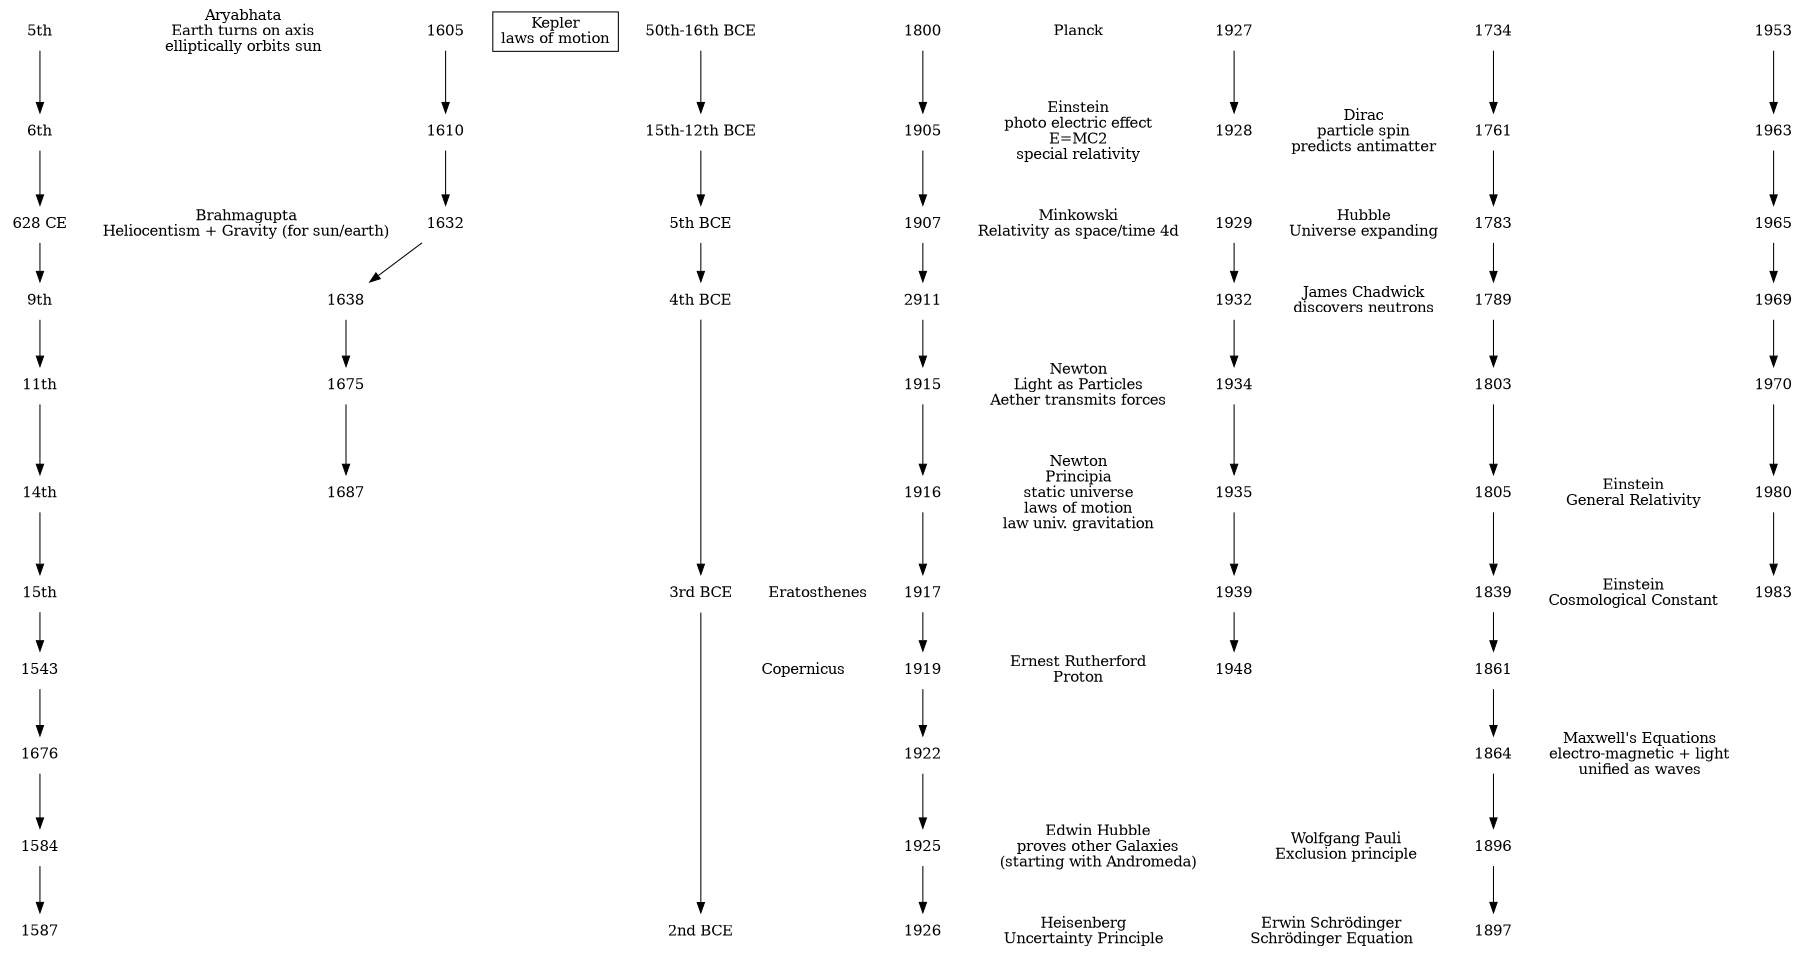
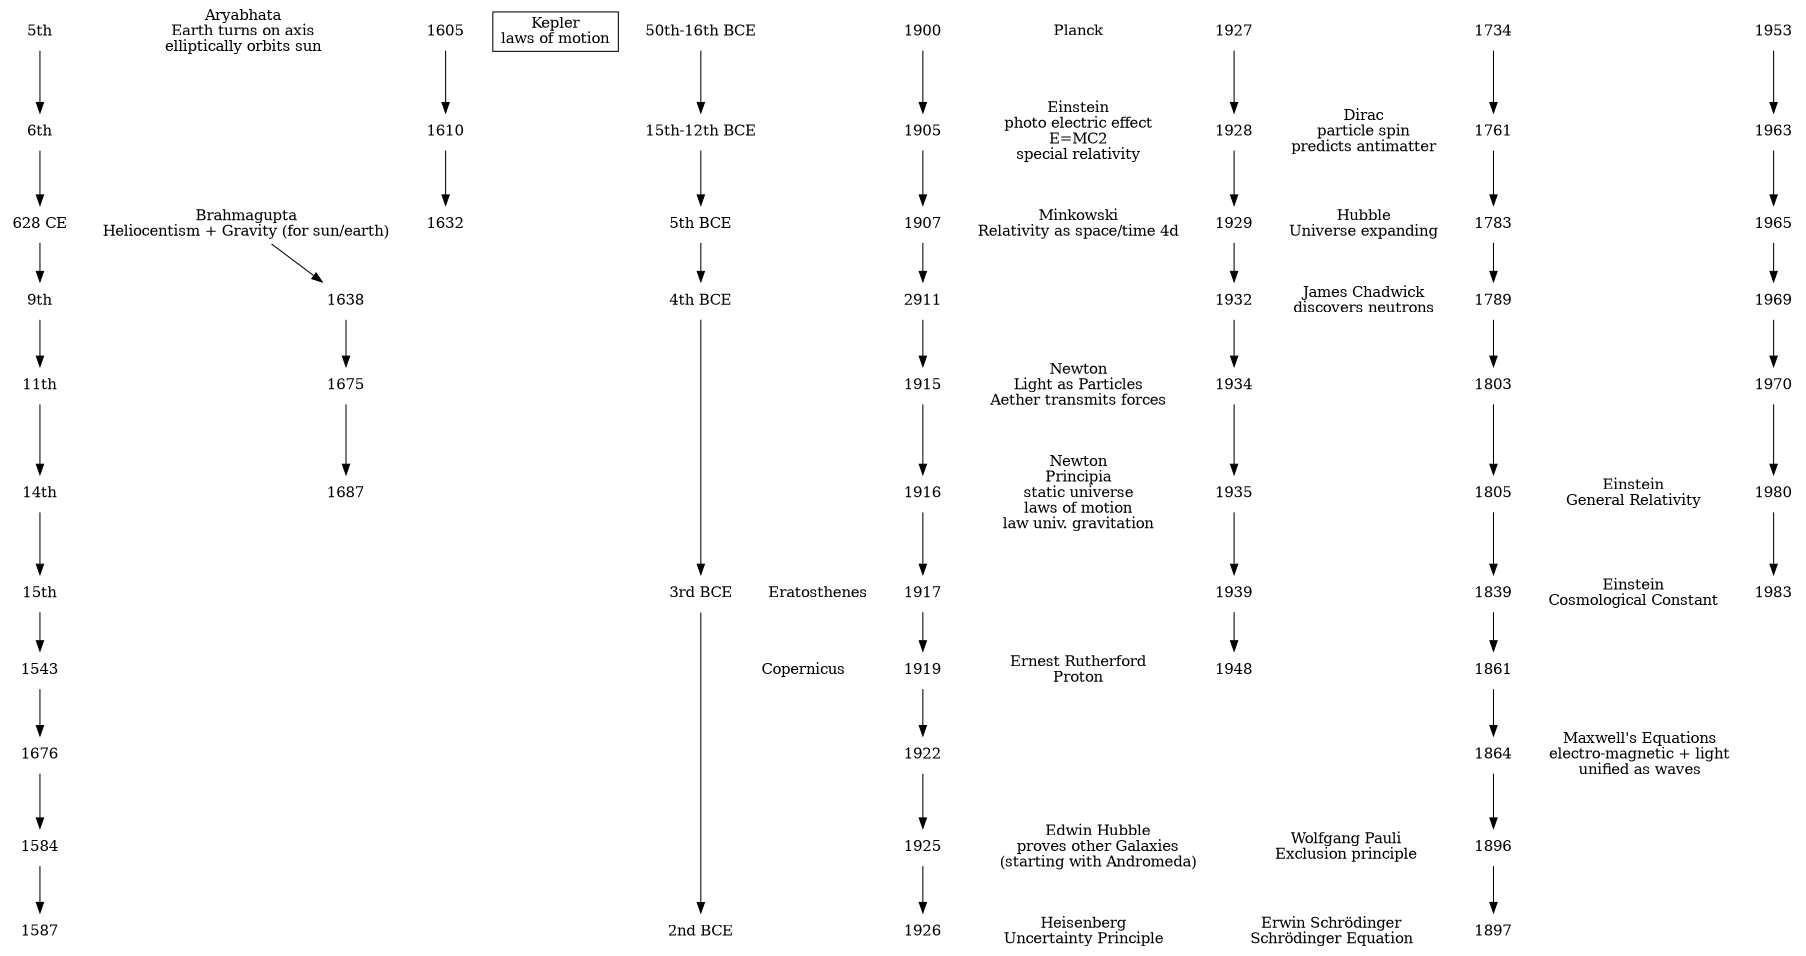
(923, 32) -> (923, 32)
none -> (1234, 173)
(400, 259) -> (293, 260)
